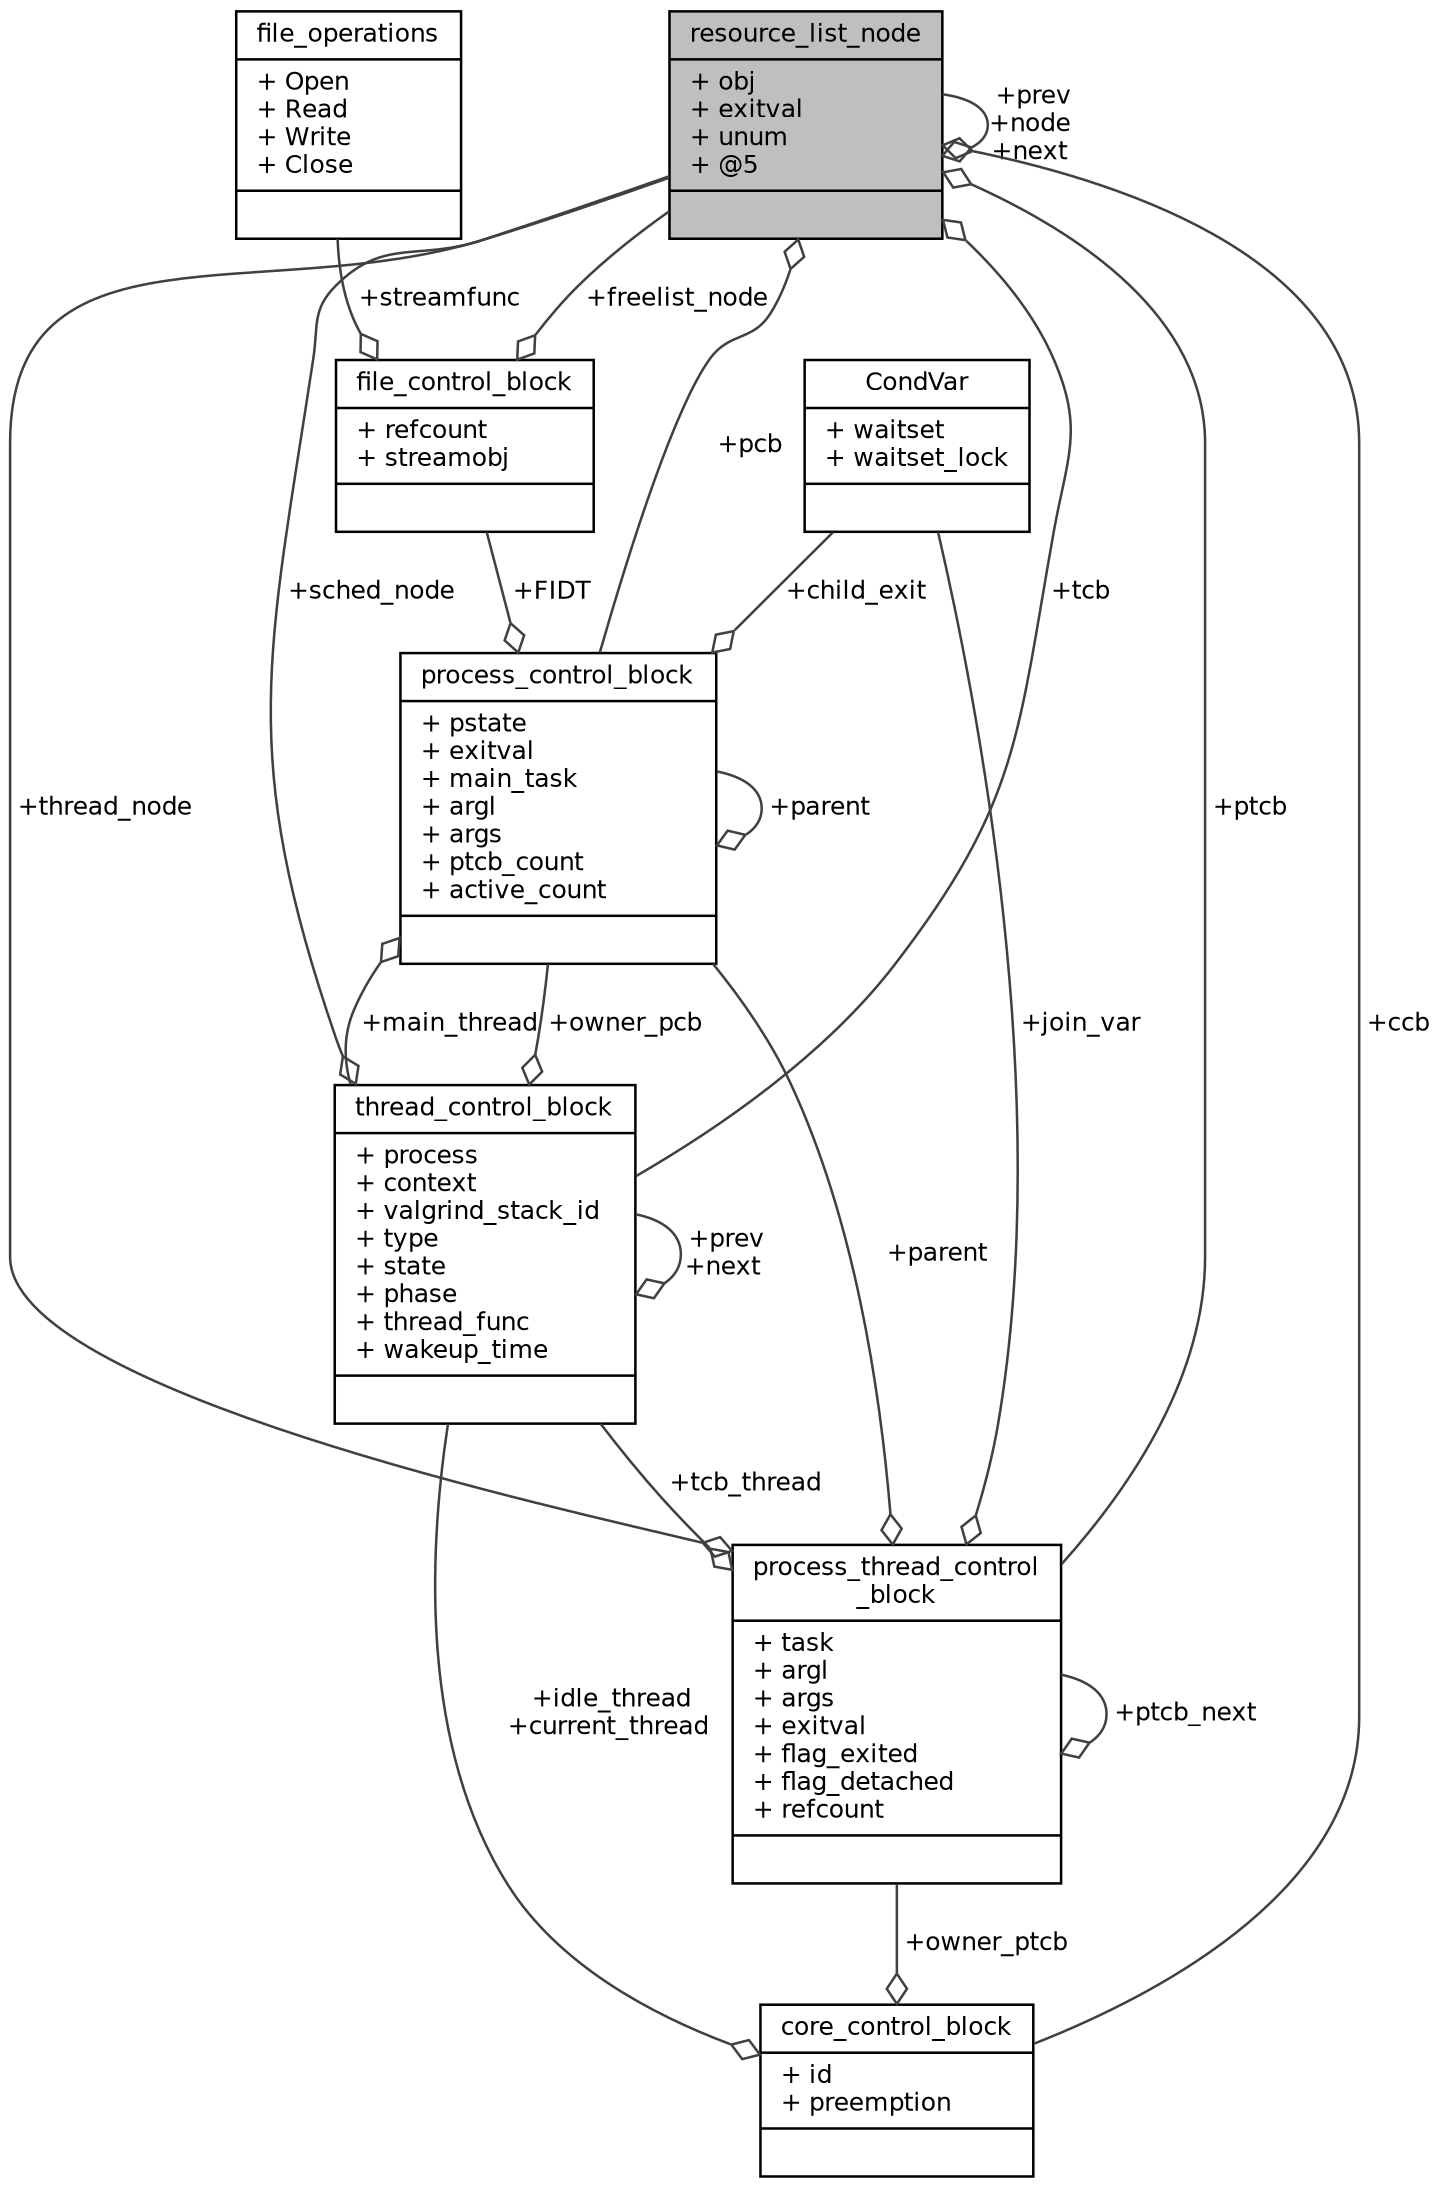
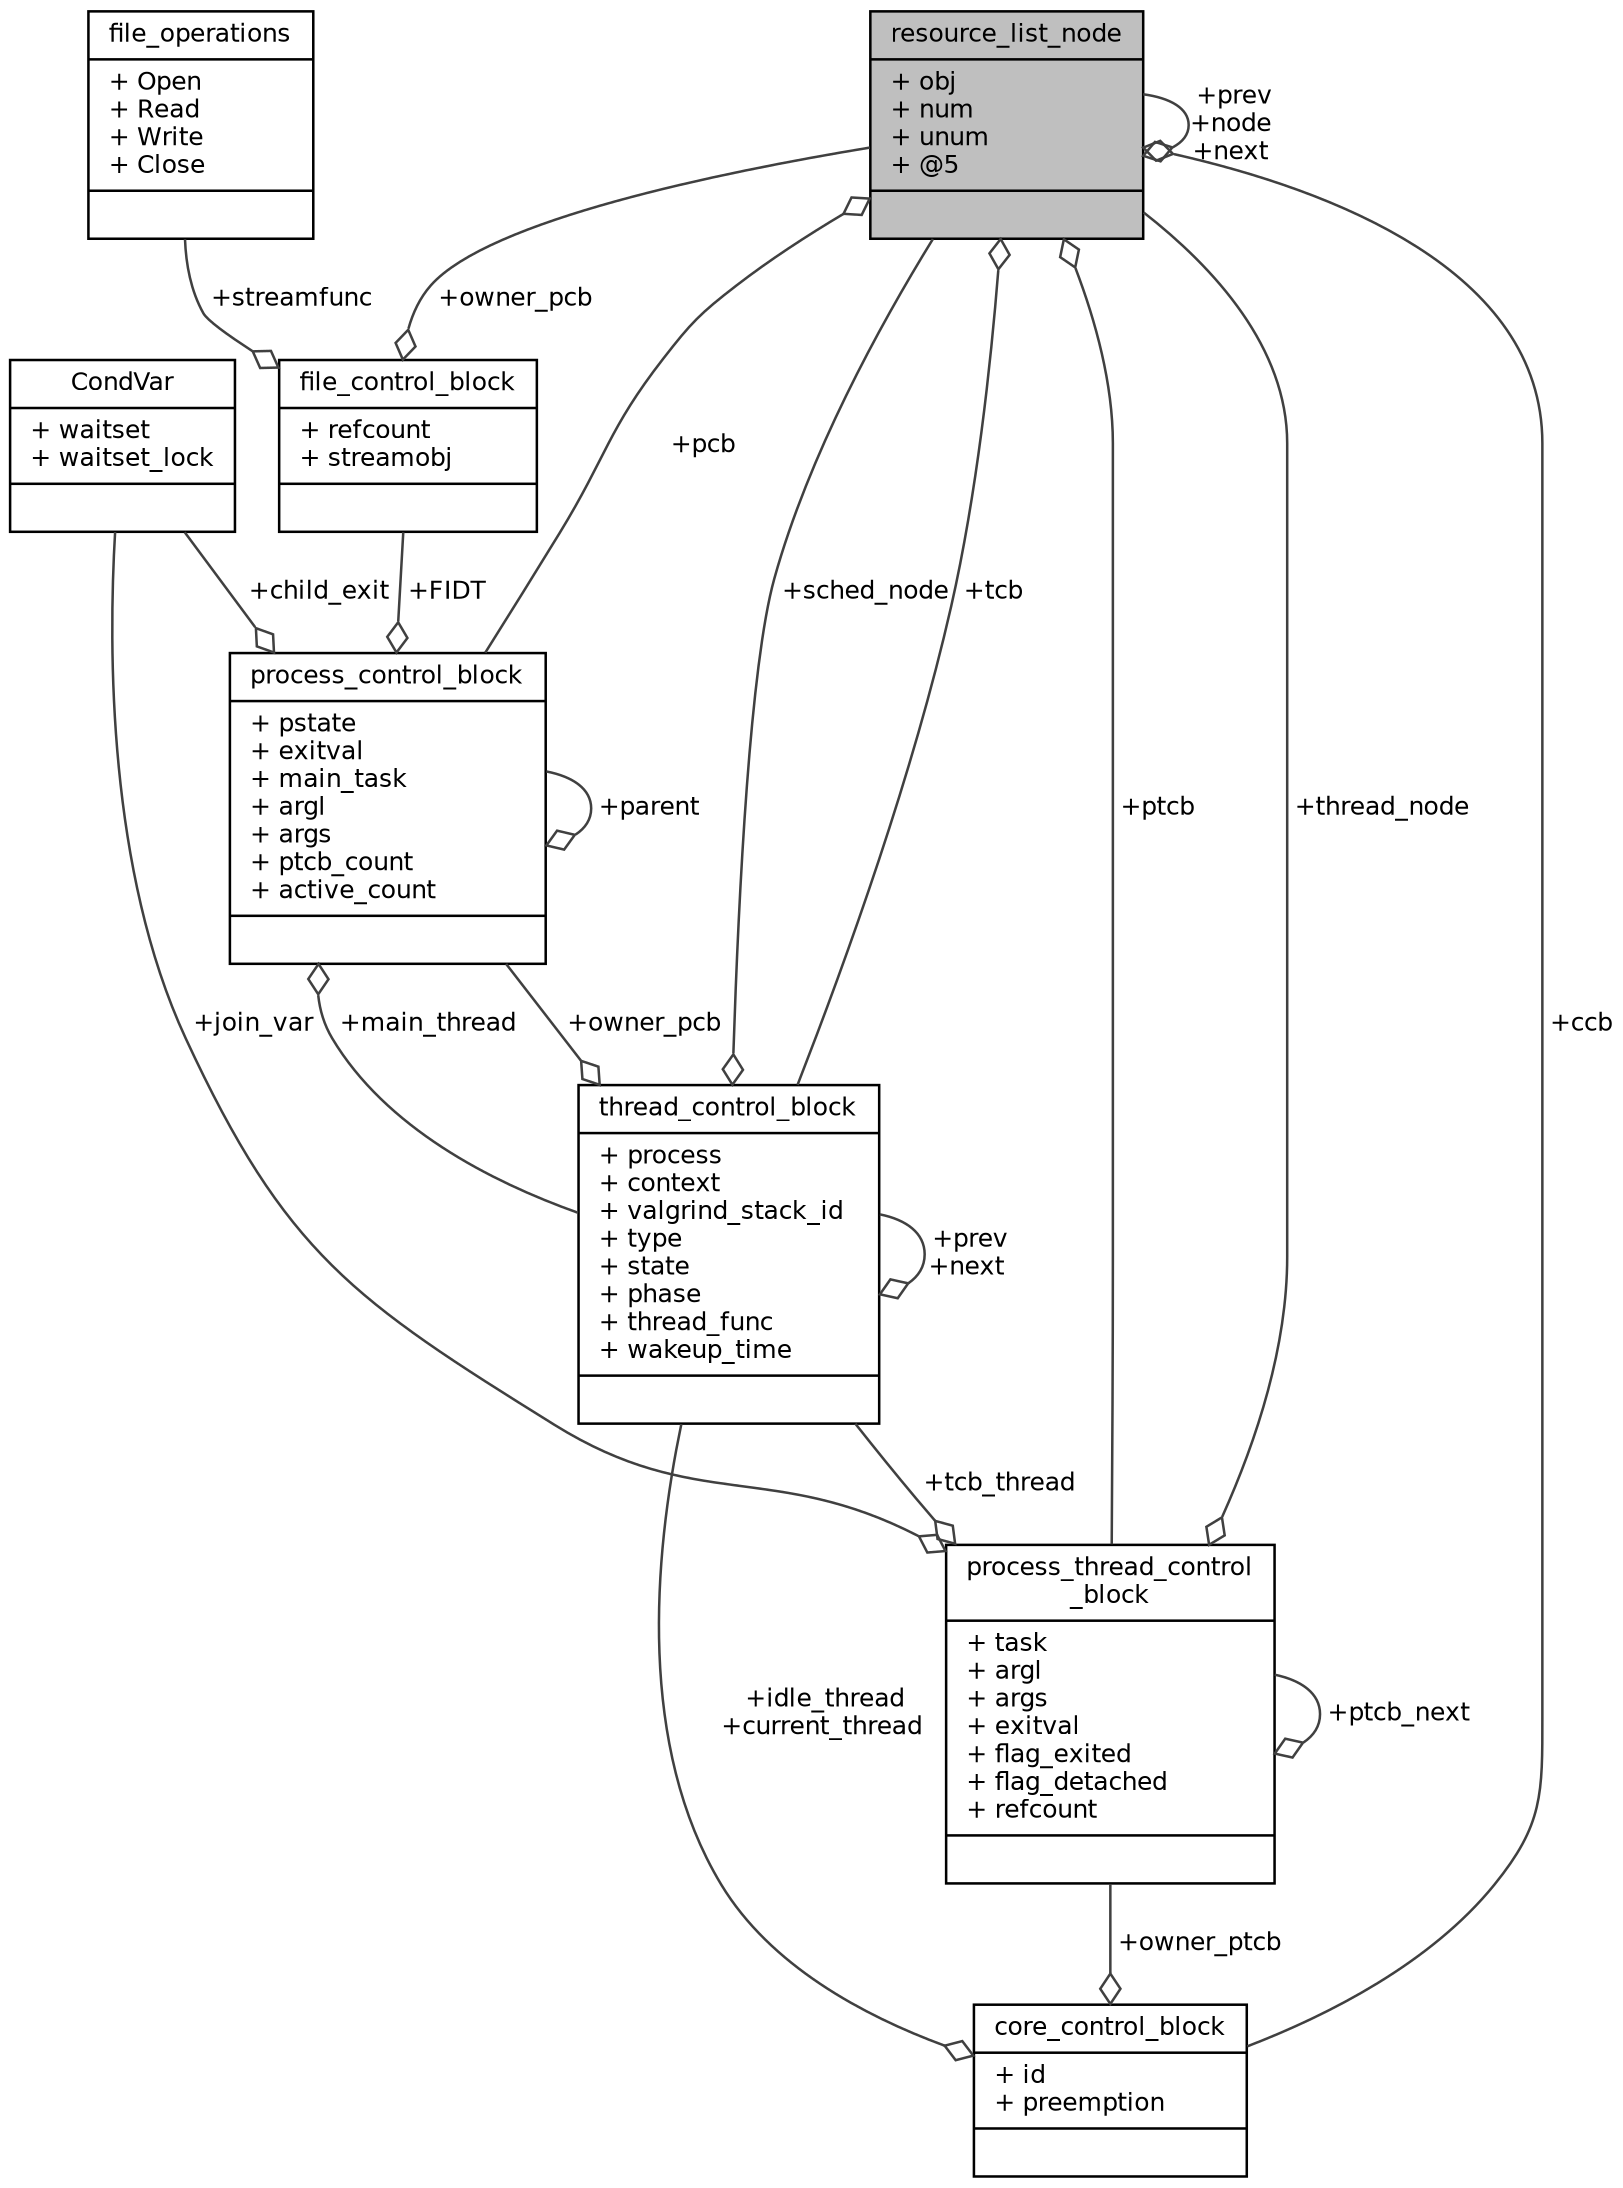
(748, 110) -> (934, 110)
(675, 299) -> (512, 299)
(841, 1225) -> none
